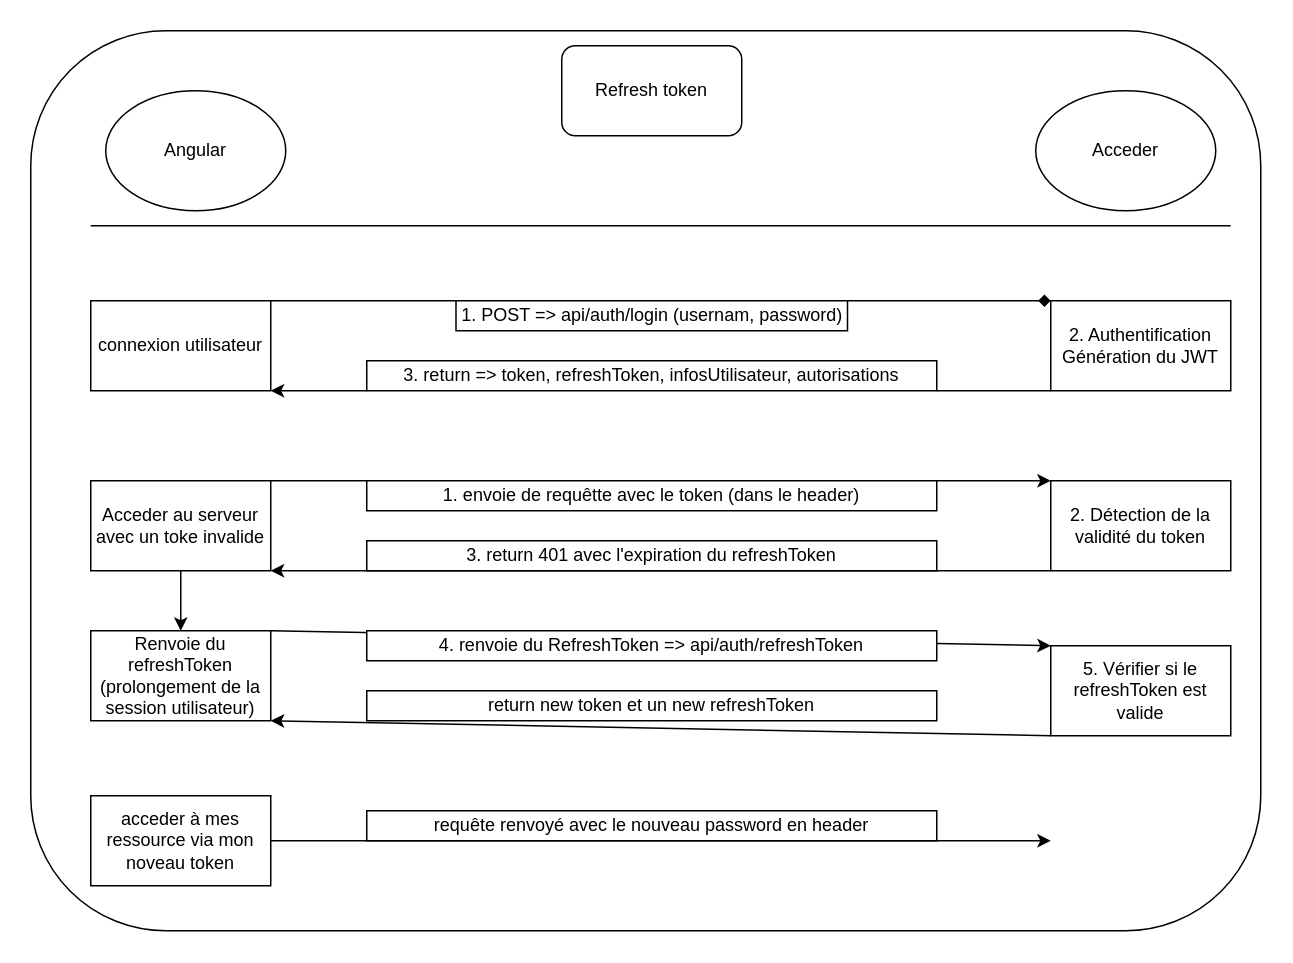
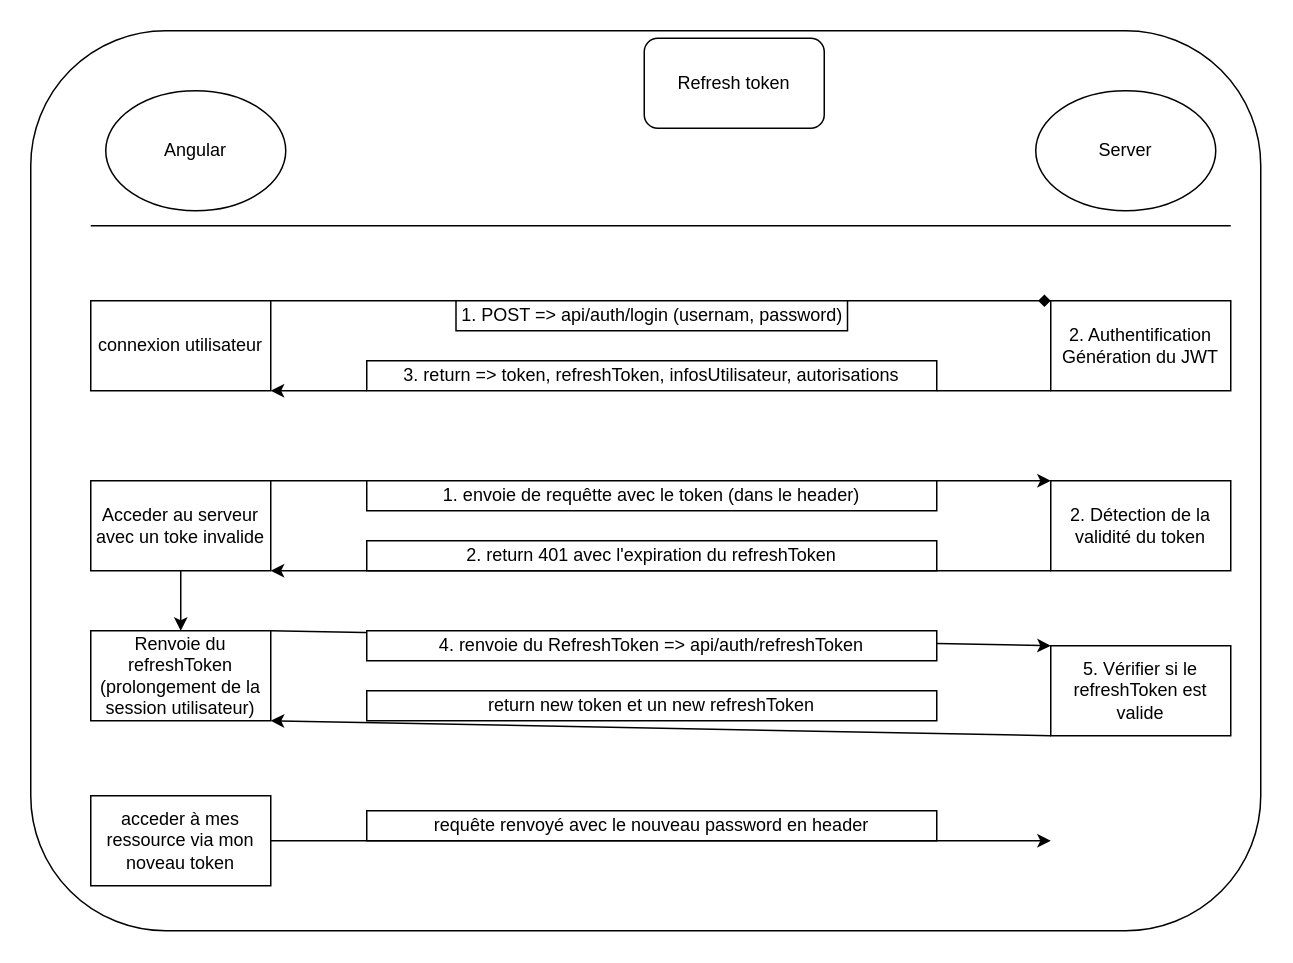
(652, 91) -> (734, 83)
(1126, 151) -> (1126, 151)
(652, 556) -> (652, 556)
